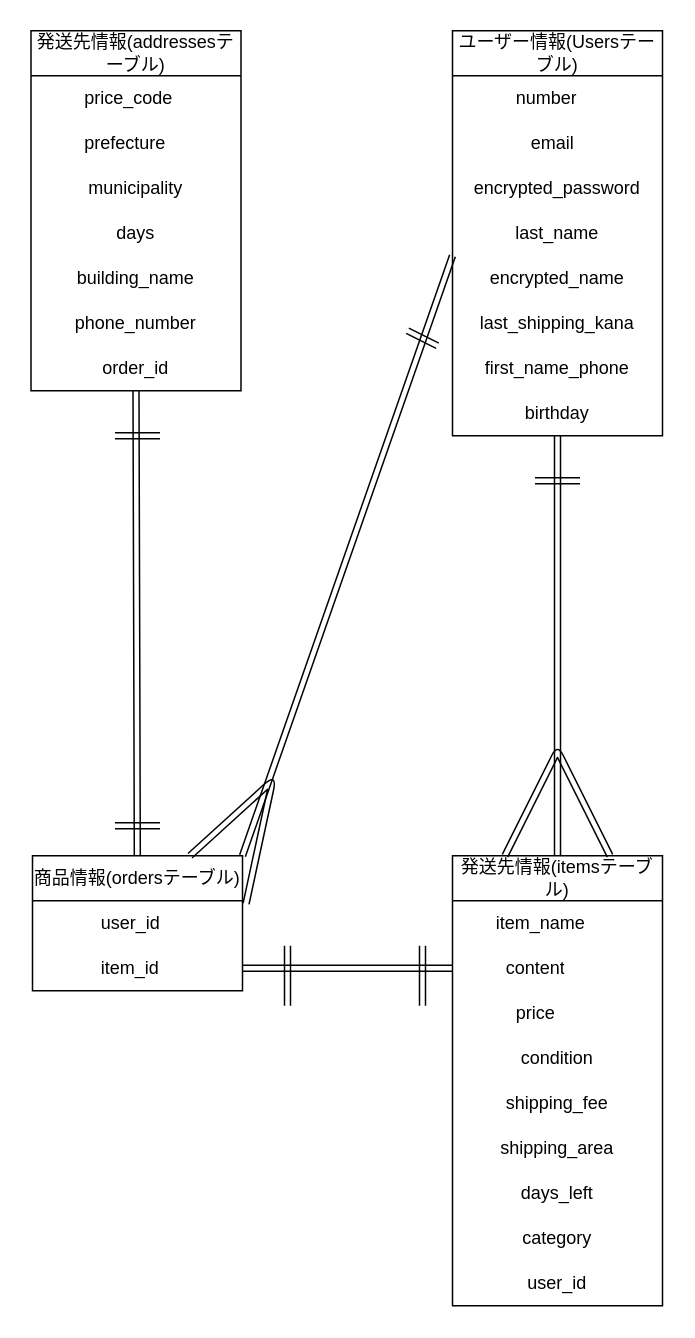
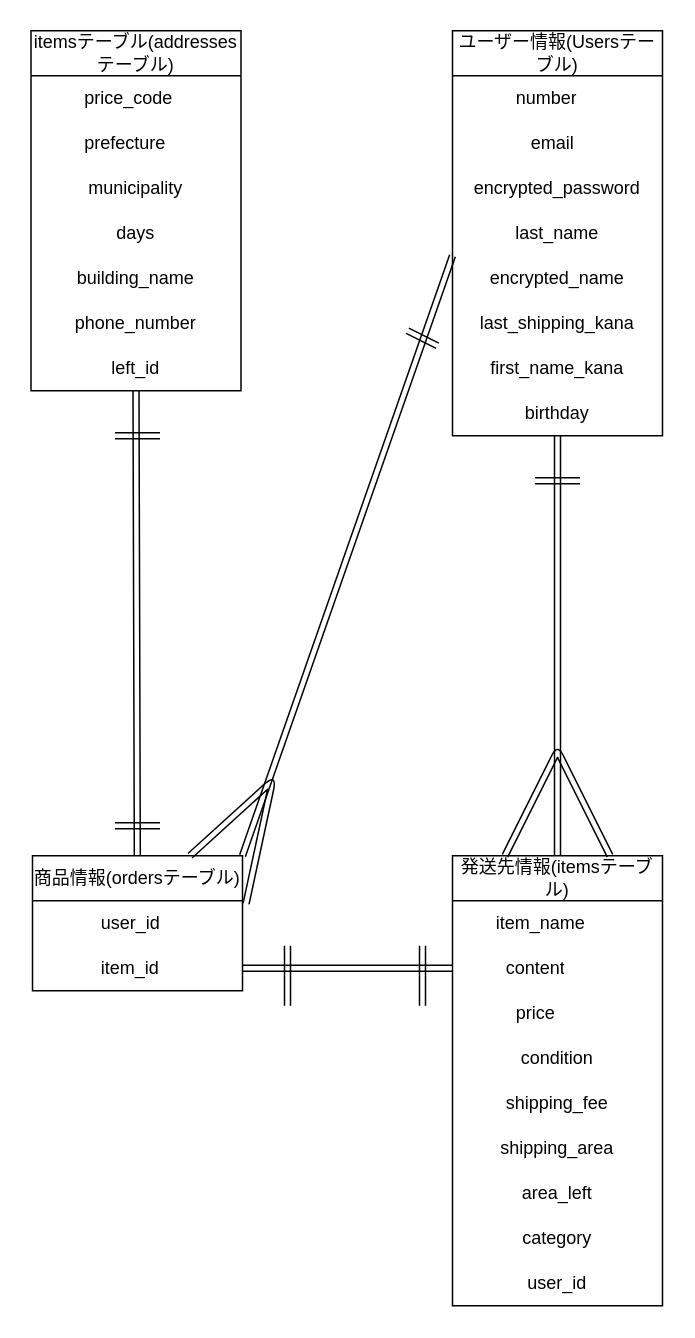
(136, 53) -> (136, 53)
(136, 368) -> (136, 368)
(557, 368) -> (557, 368)
(557, 1193) -> (557, 1193)
